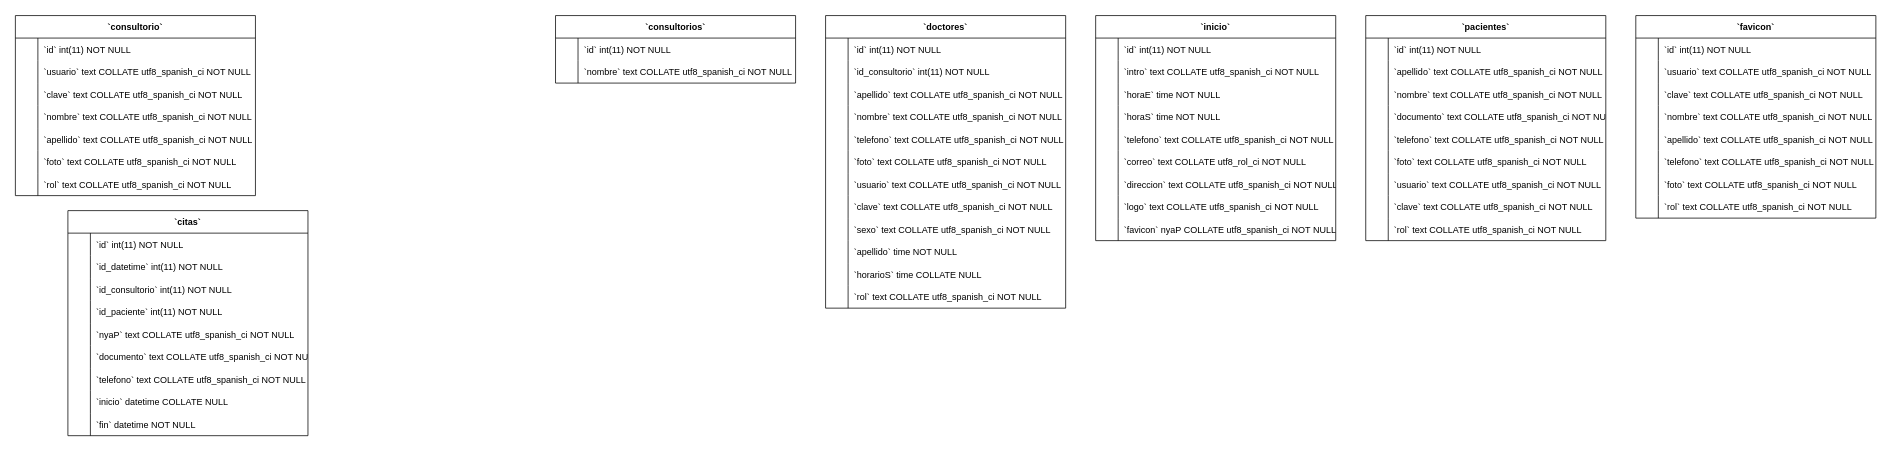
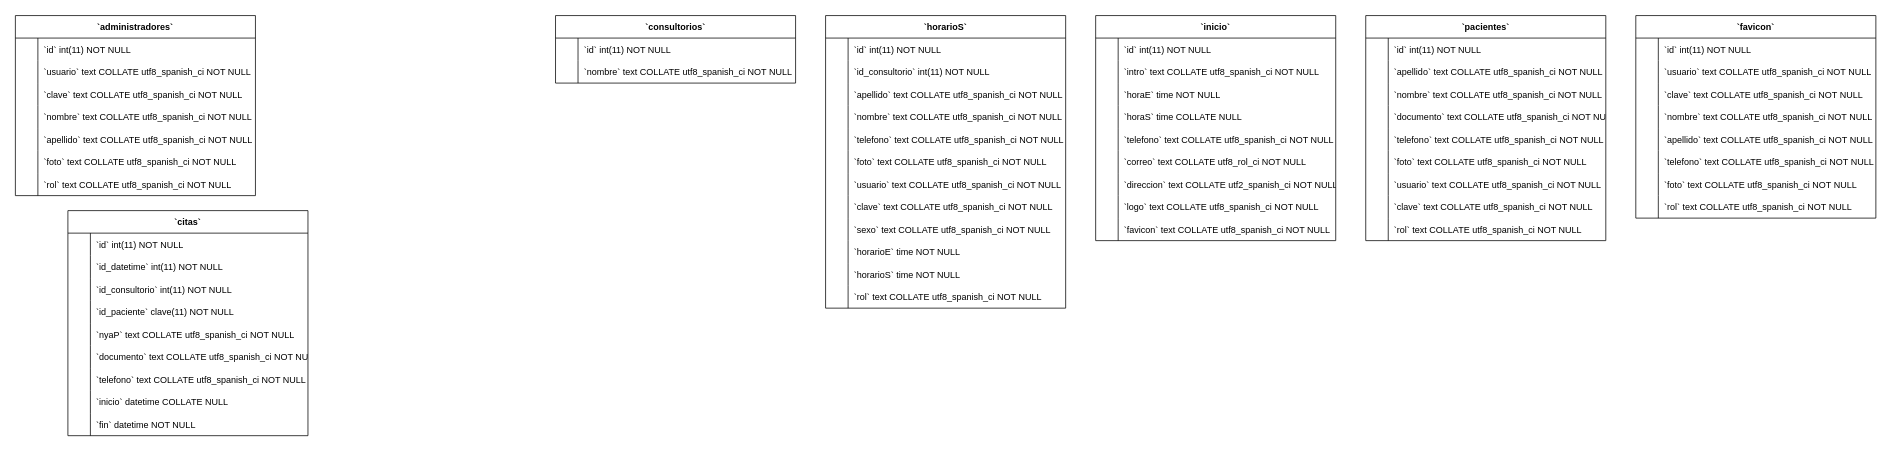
(135, 27) -> (135, 27)
(945, 27) -> (945, 27)
(1172, 117) -> (1182, 117)
(1236, 185) -> (1236, 185)
(1233, 230) -> (1233, 230)
(906, 252) -> (908, 252)
(918, 275) -> (908, 275)
(165, 312) -> (170, 312)
